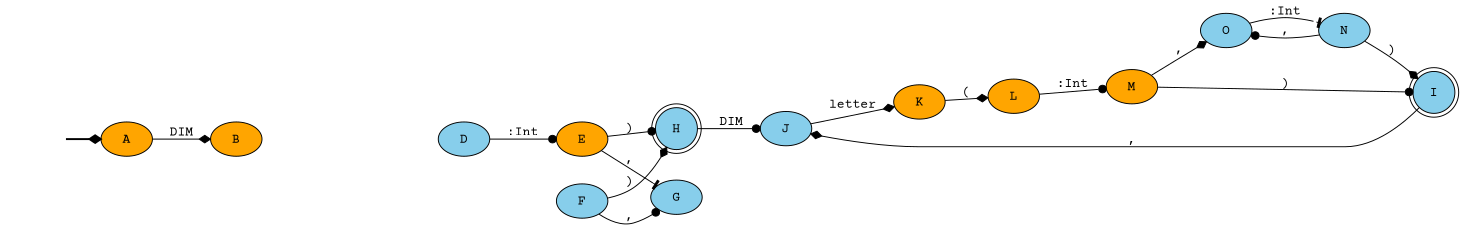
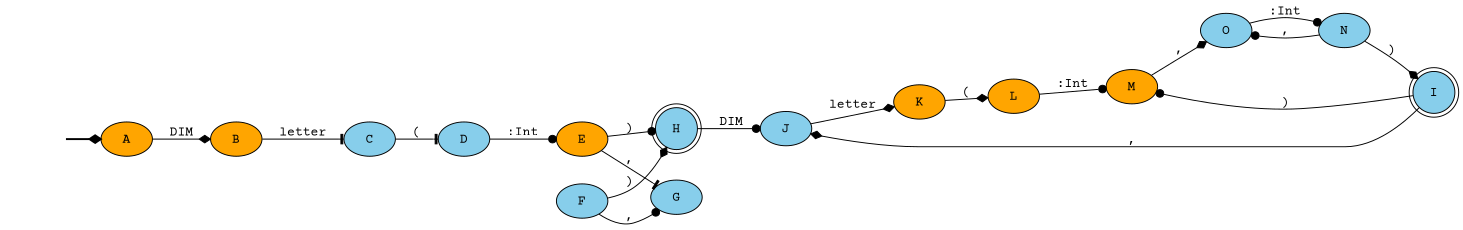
(1281, 18) -> (1281, 18)
(1281, 90) -> (1288, 109)
none -> (370, 139)
